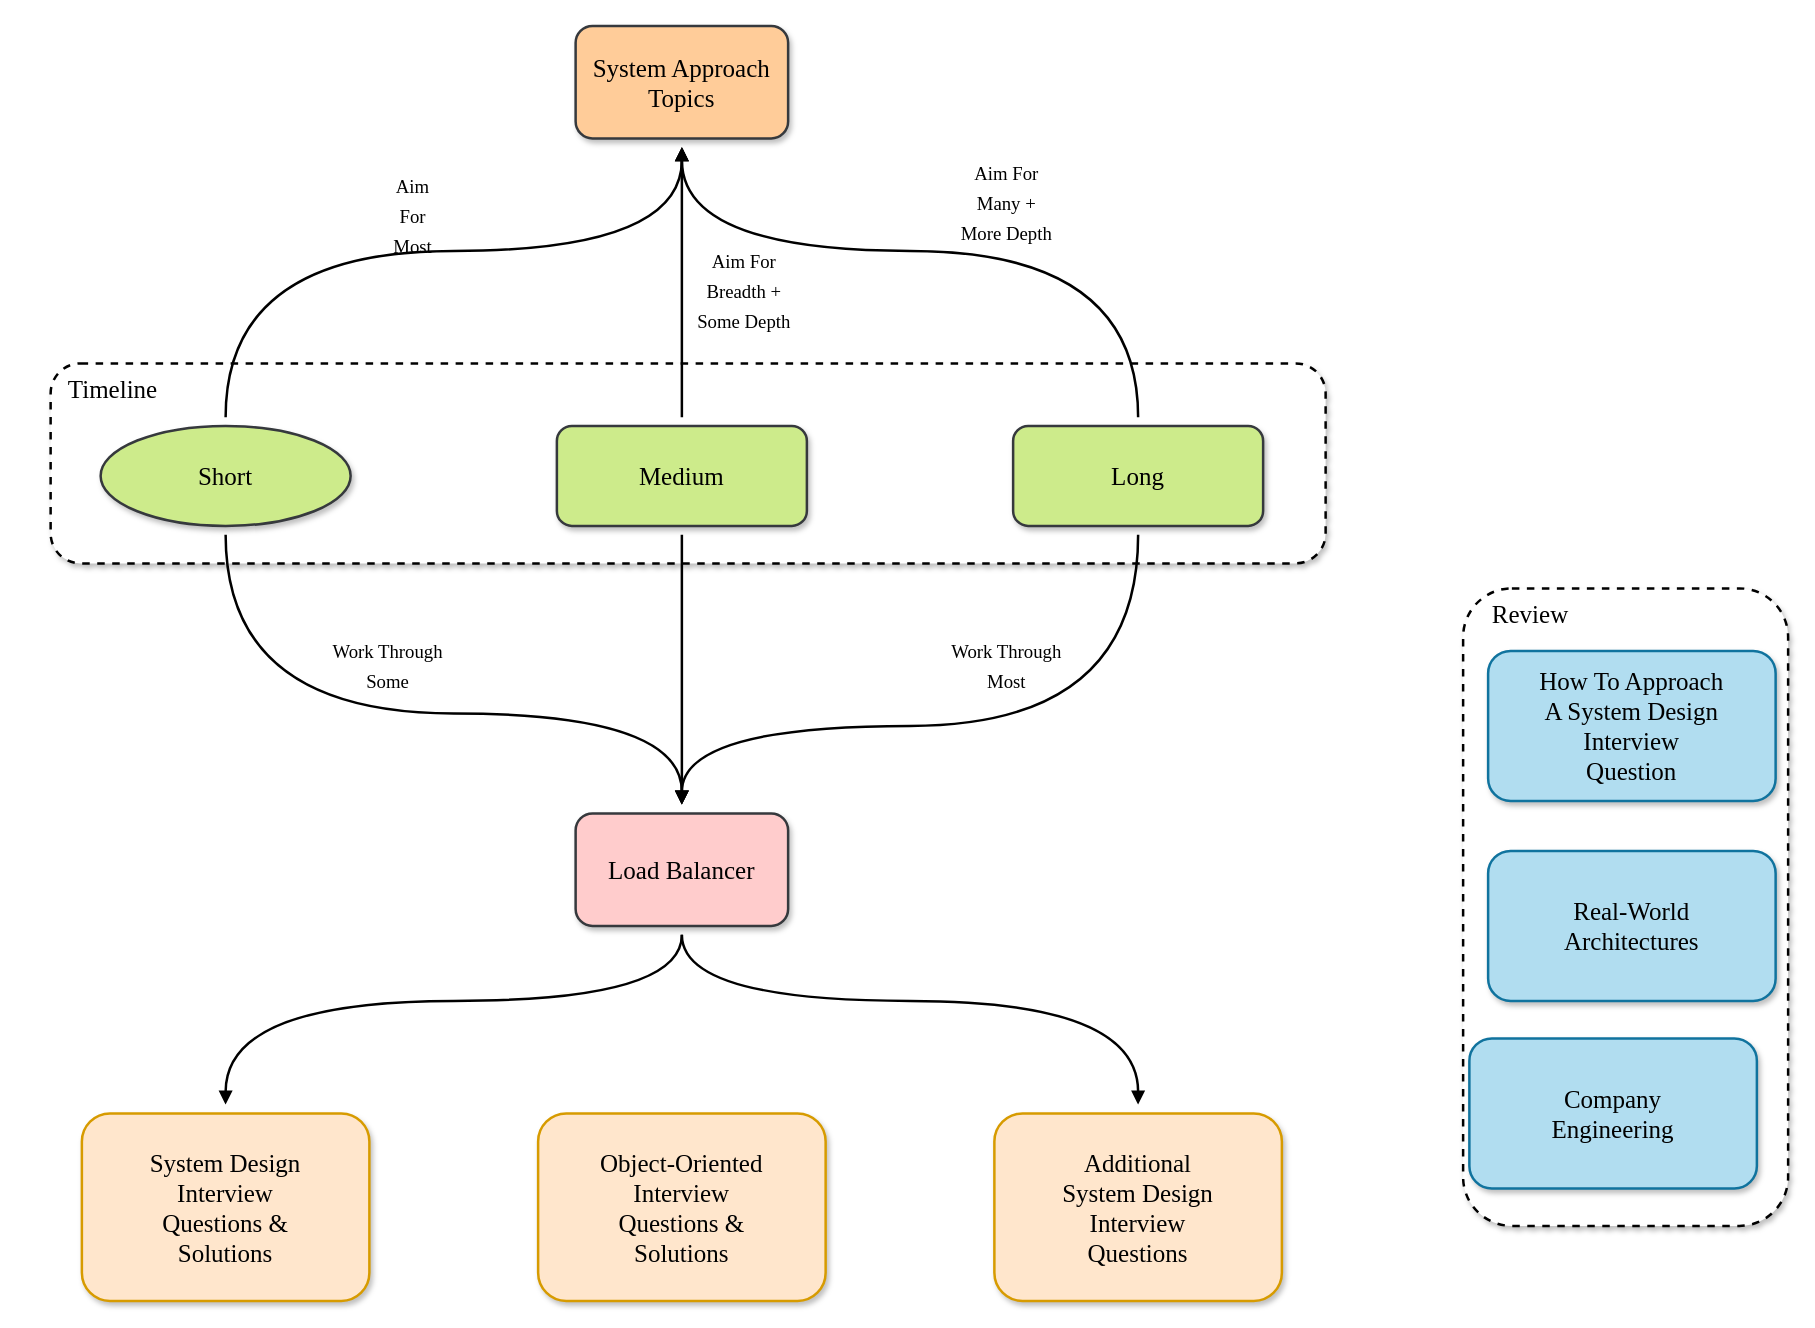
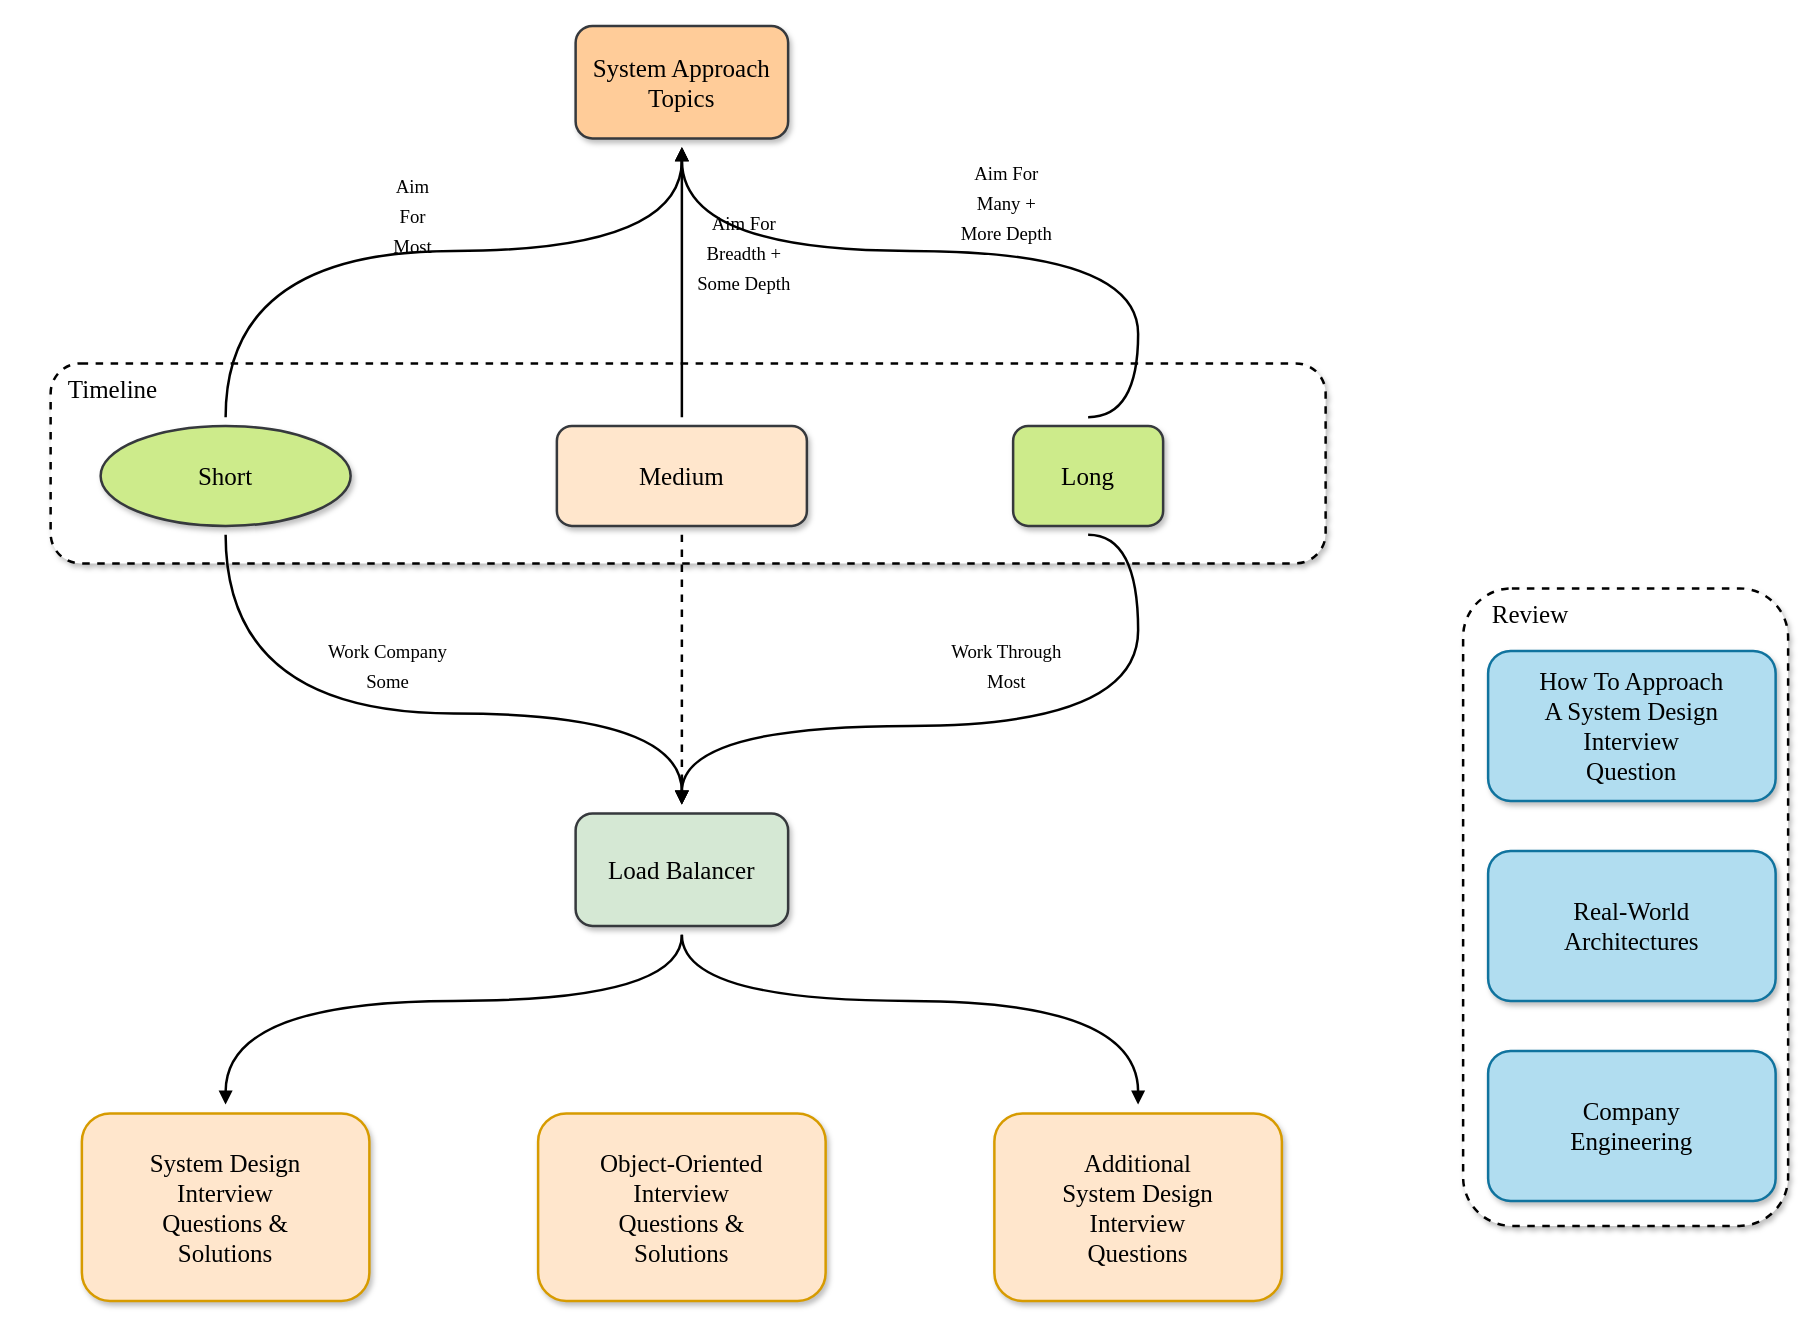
(744, 288) -> (744, 251)
(682, 476) -> (682, 476)
(1138, 476) -> (1088, 476)
(682, 655) -> (682, 655)
(388, 663) -> (388, 663)
(682, 869) -> (682, 869)
(1613, 1113) -> (1632, 1126)
